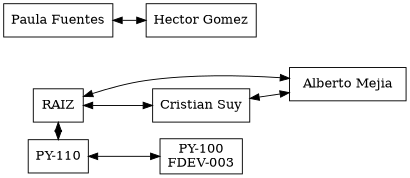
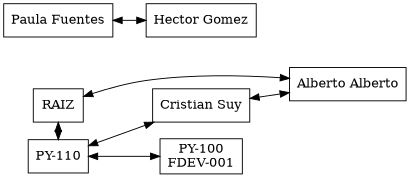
(348, 84) -> (348, 84)
(118, 105) -> (121, 134)
(201, 156) -> (201, 156)
